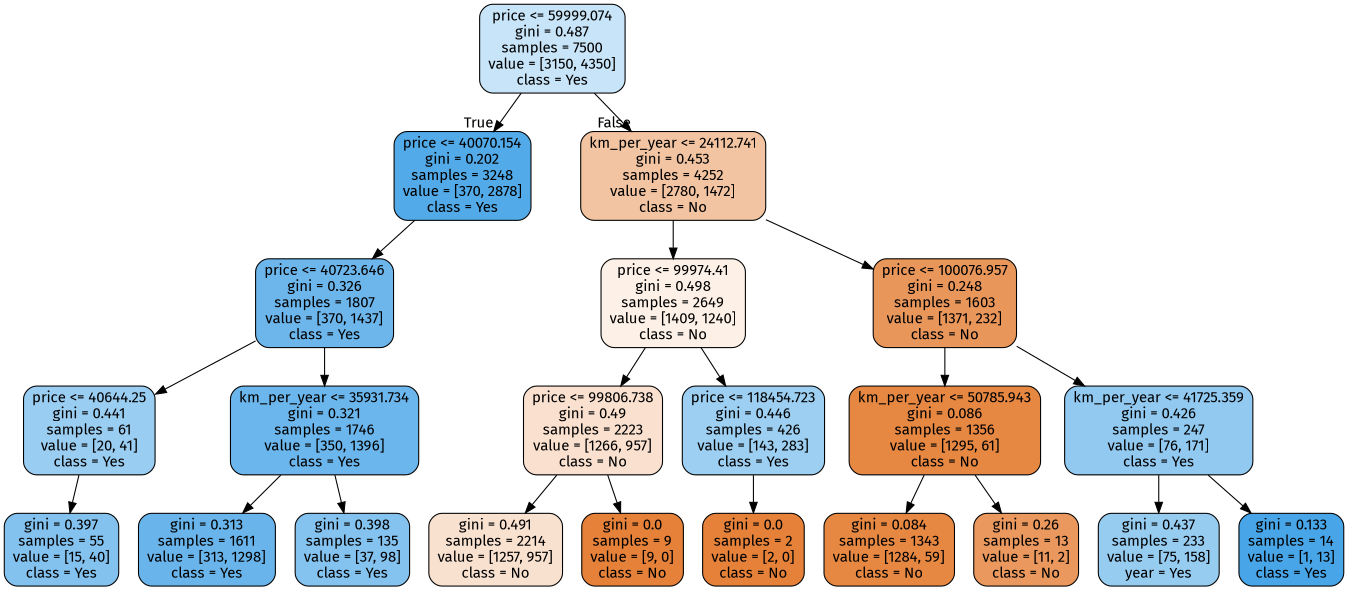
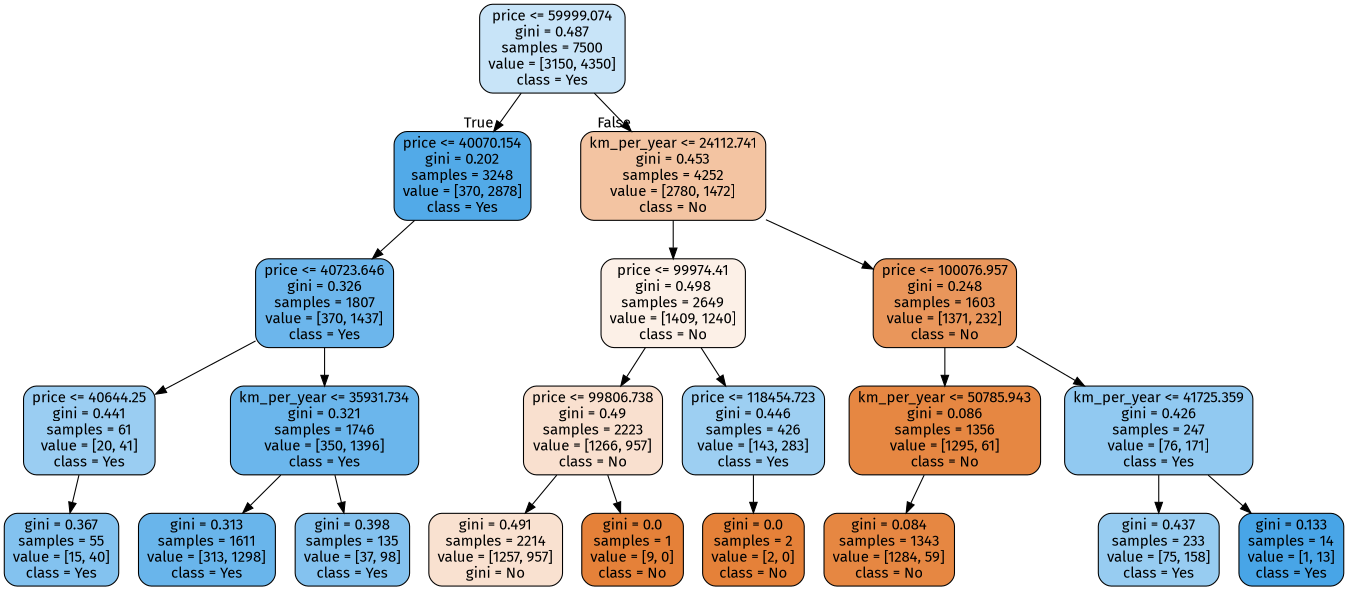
(61, 550) -> (61, 550)
(496, 550) -> (496, 550)
(633, 550) -> (633, 550)
(1026, 550) -> none
(1159, 550) -> (1159, 550)
